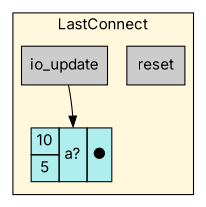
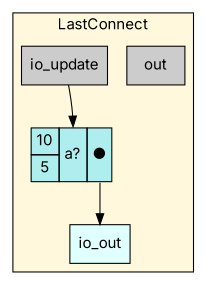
(156, 66) -> (156, 66)
none -> (100, 244)
